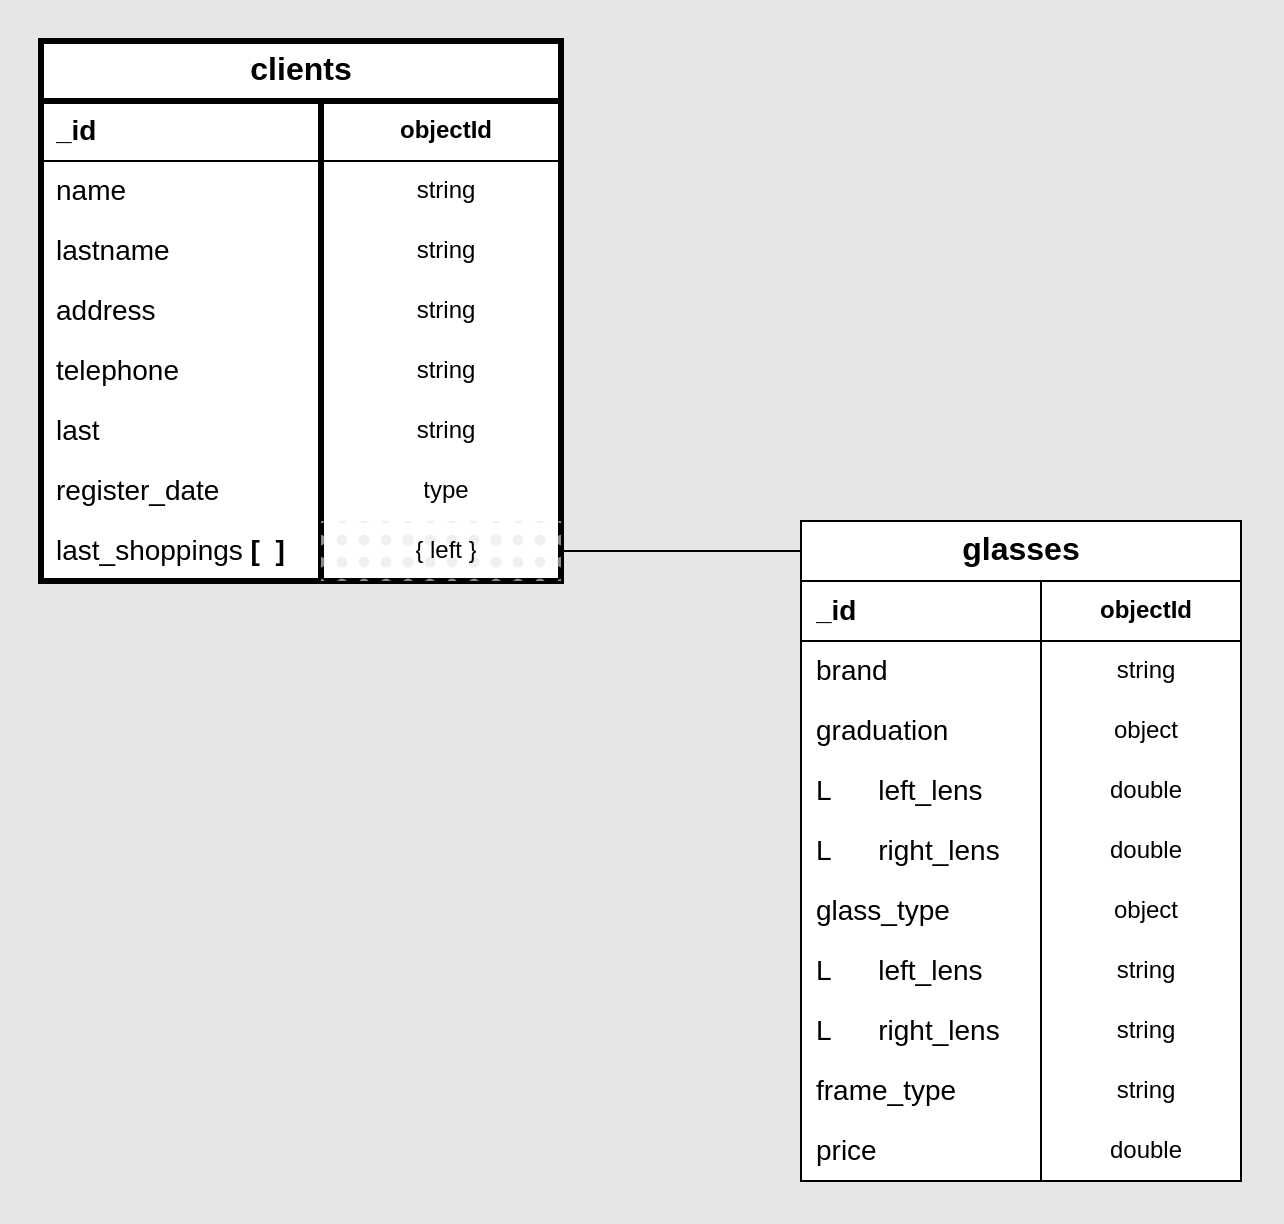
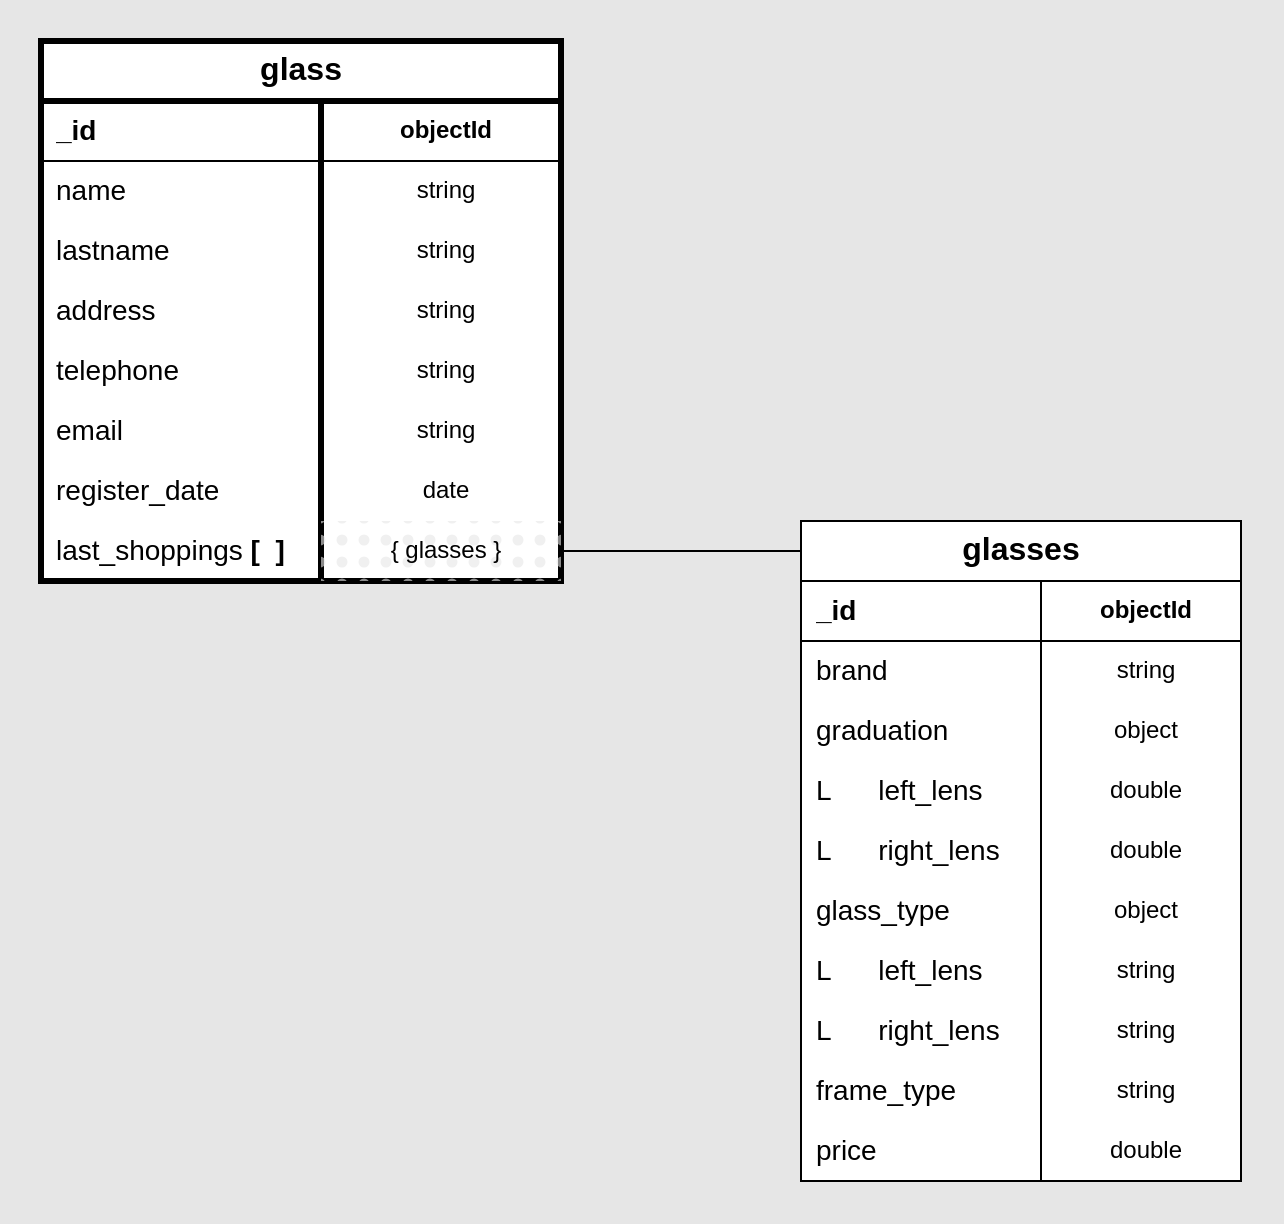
(302, 71) -> (302, 71)
(85, 431) -> (89, 431)
(447, 491) -> (447, 491)
(447, 551) -> (447, 551)
